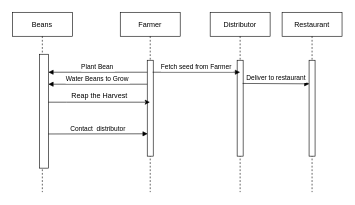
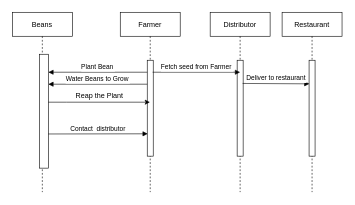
(100, 96) -> (100, 96)
